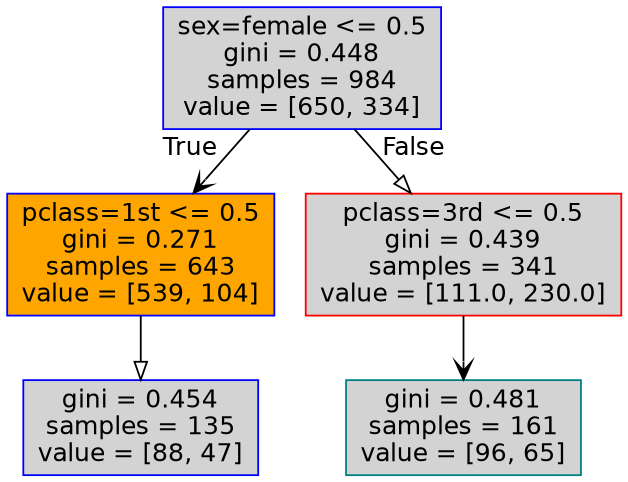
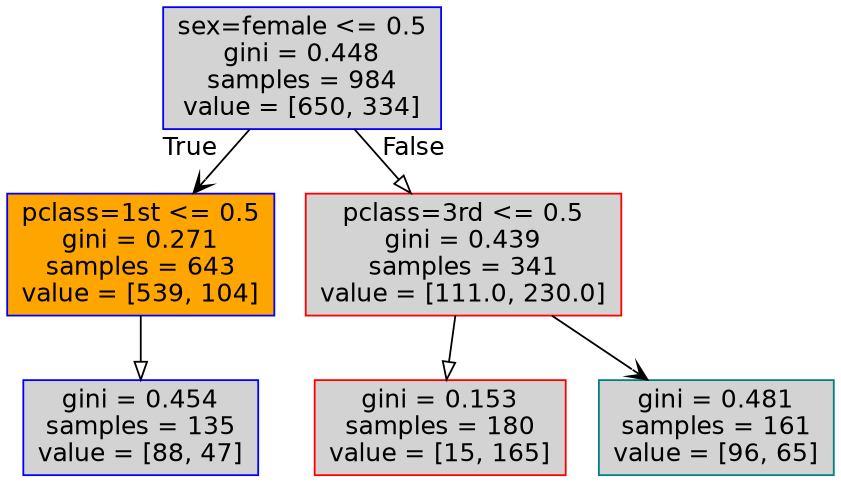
none -> (440, 428)
